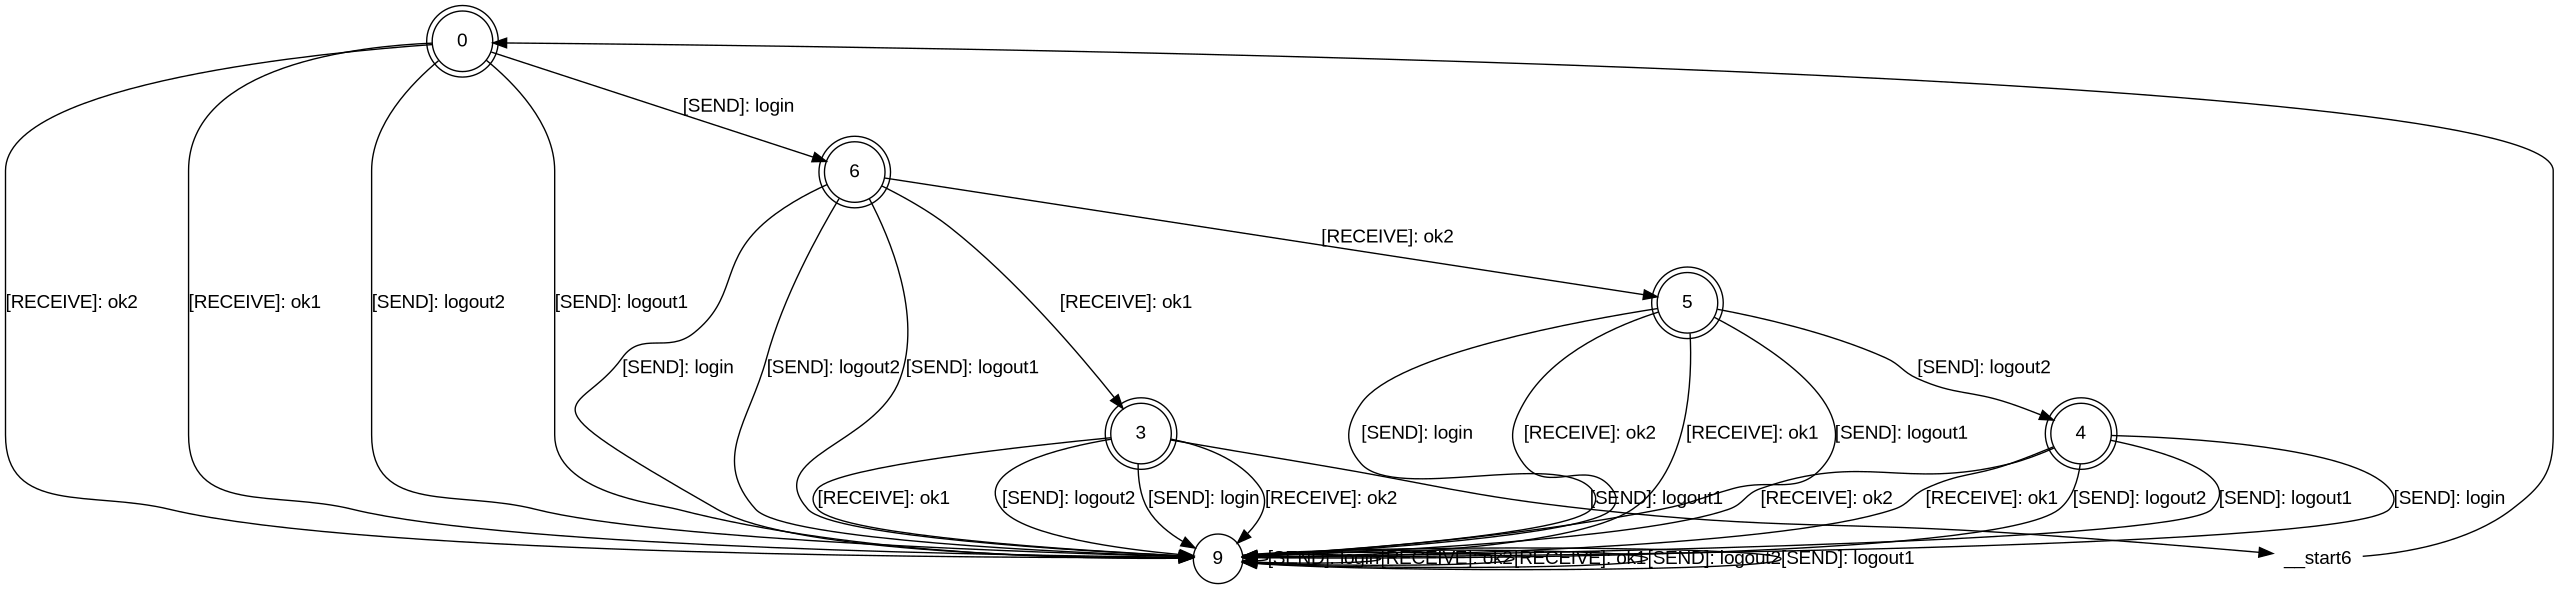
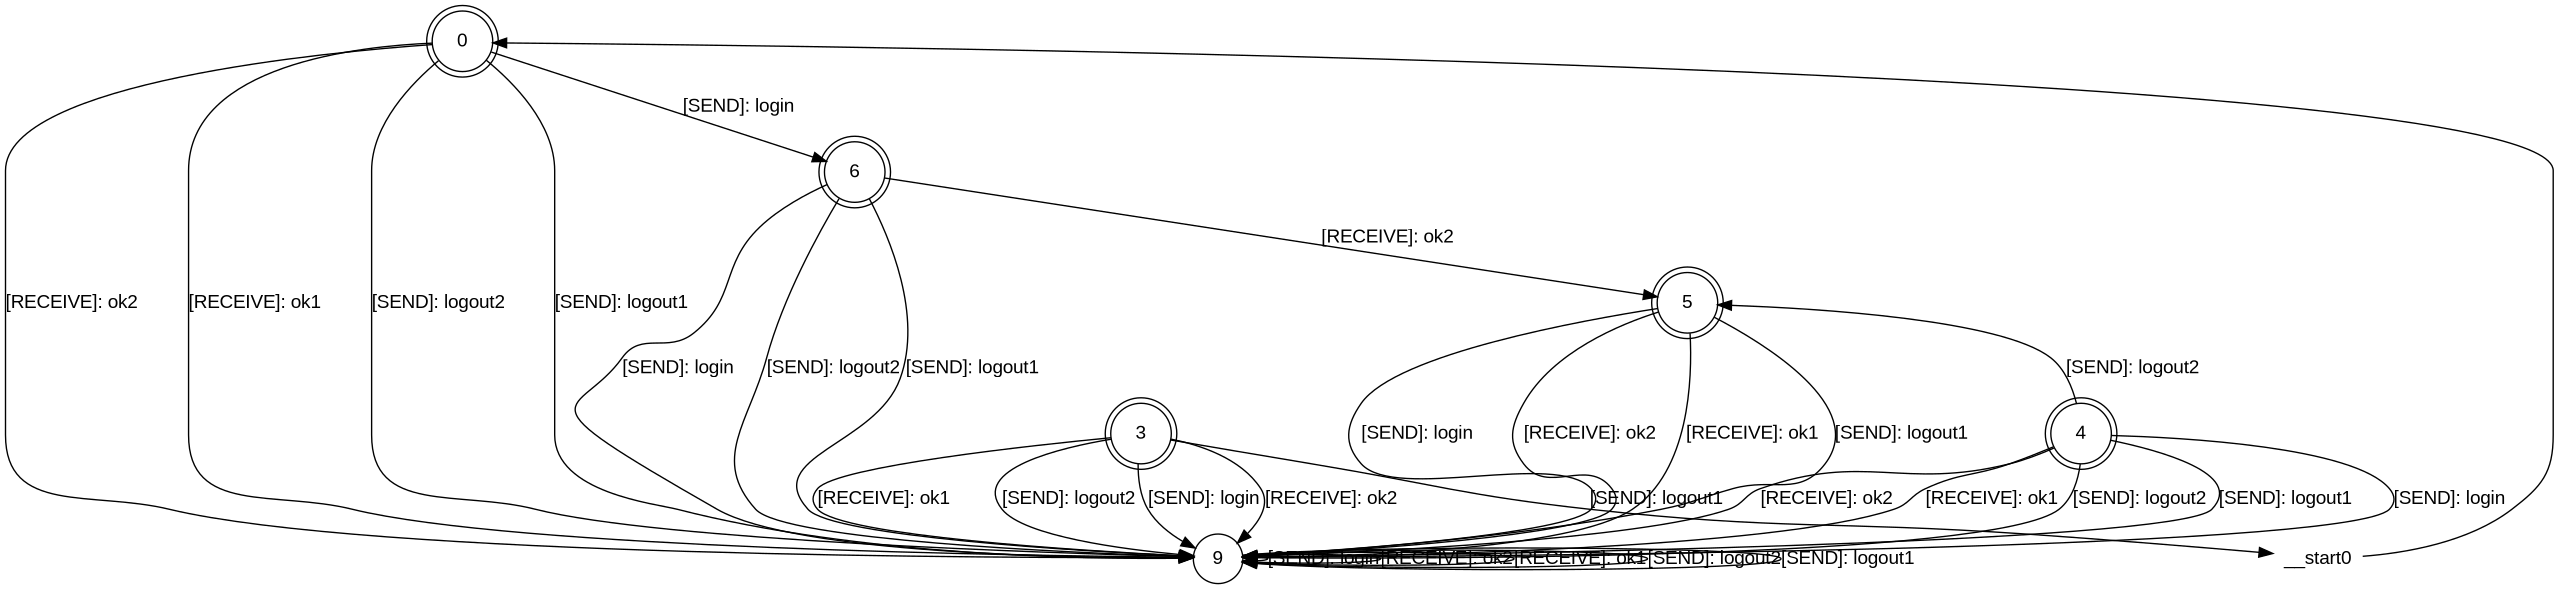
(1009, 280) -> none
(1882, 356) -> (1920, 321)
(2318, 559) -> (2318, 559)
